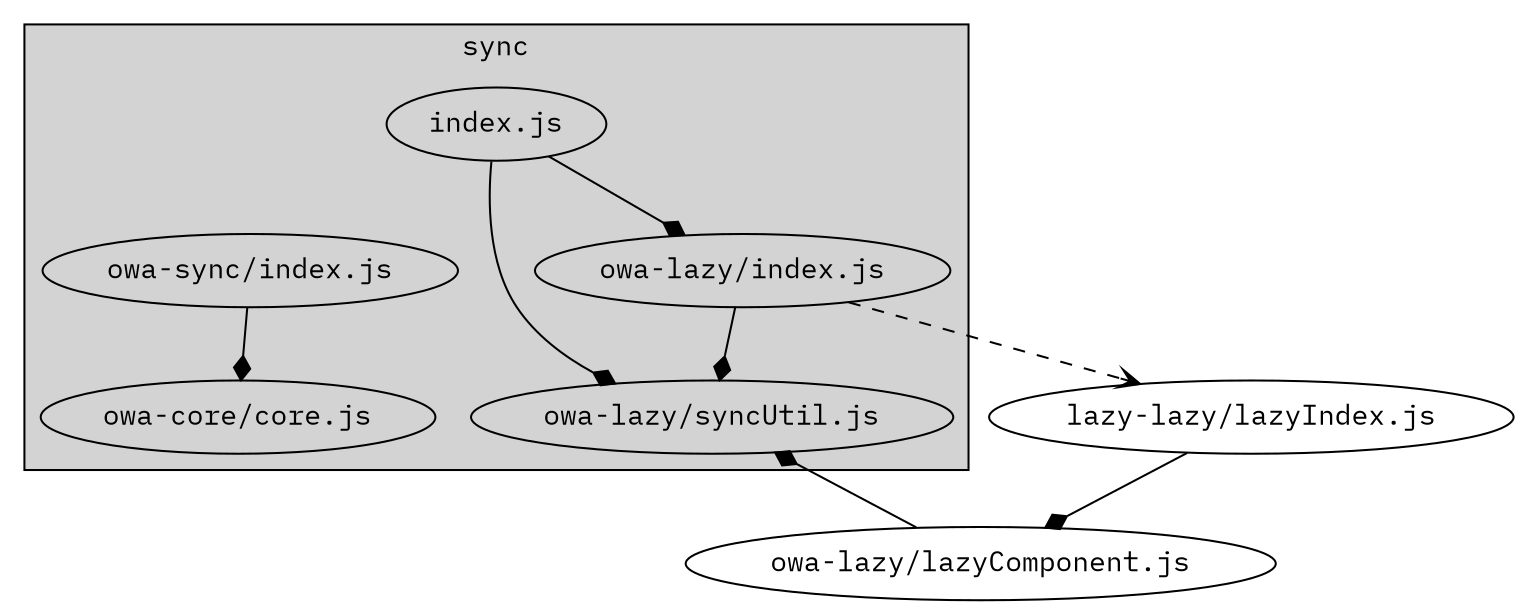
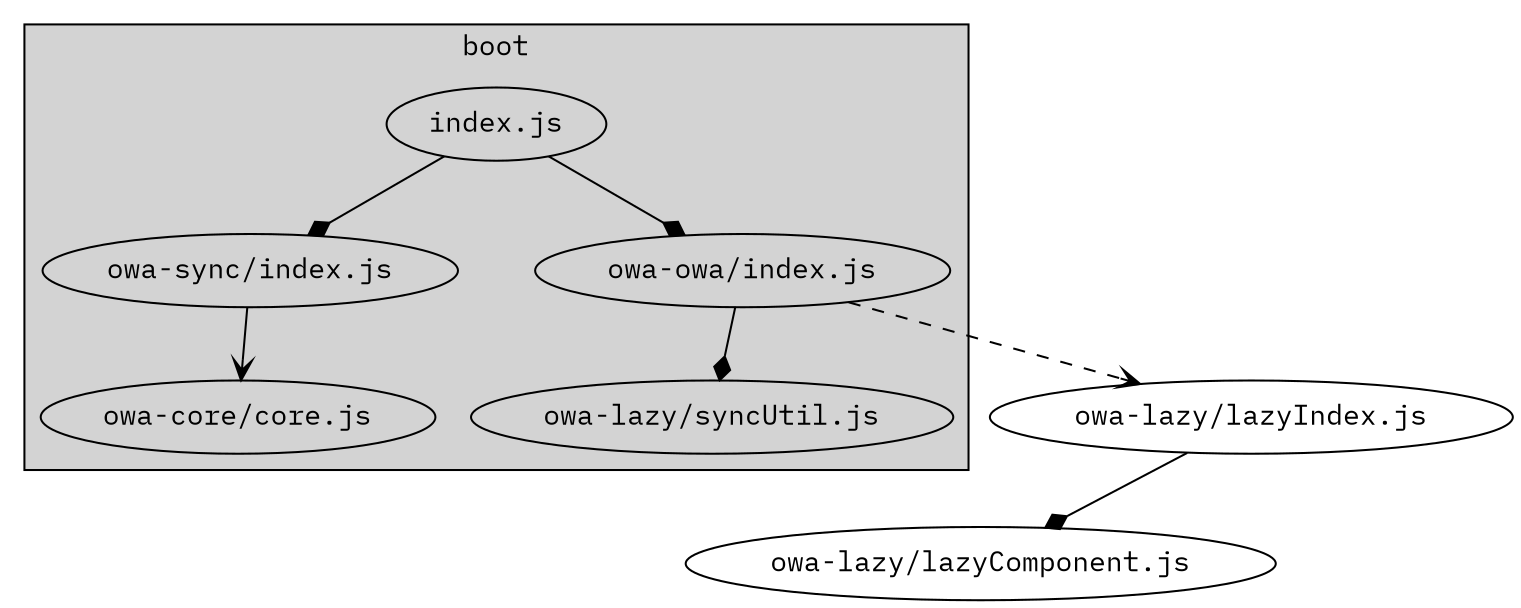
(496, 48) -> (496, 48)
(743, 271) -> (743, 271)
(505, 285) -> (387, 190)
(245, 334) -> (245, 334)
(1251, 417) -> (1251, 417)
(857, 496) -> none
